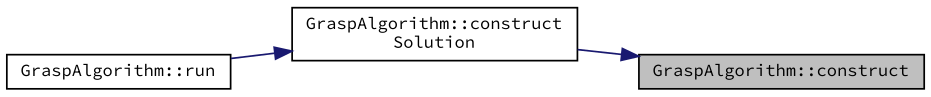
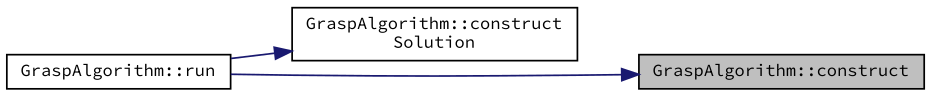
(600, 52) -> (426, 76)
